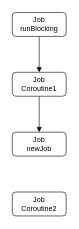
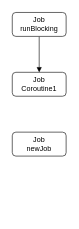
(39, 126) -> none
(39, 204) -> none
